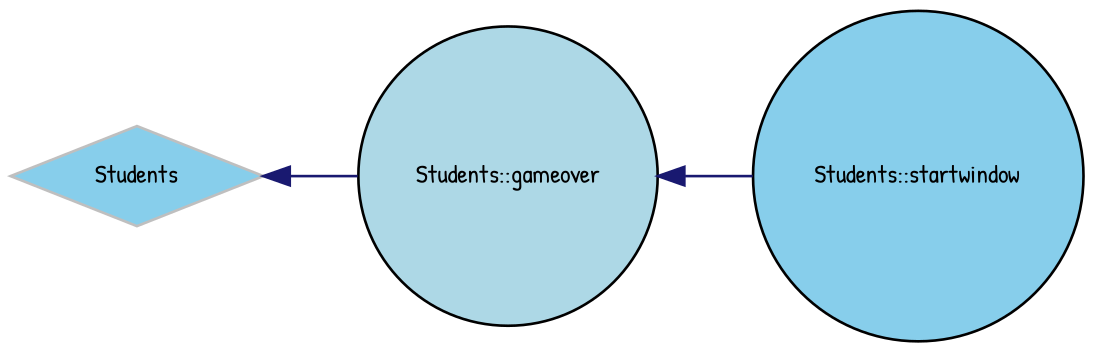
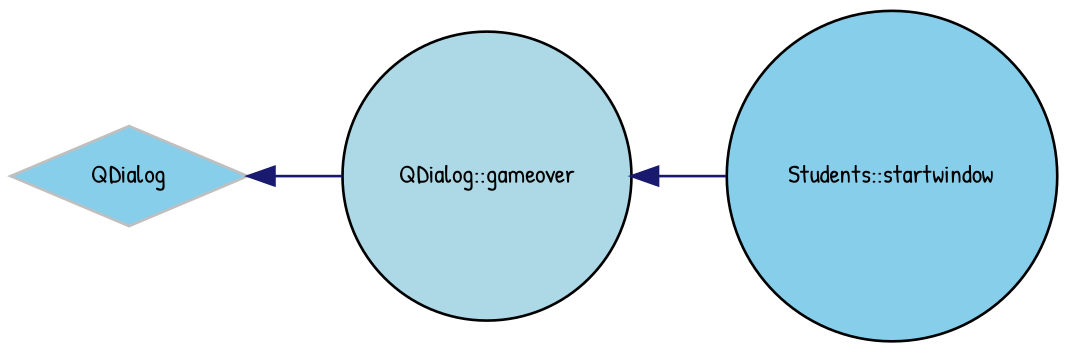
(137, 176) -> (129, 176)
(508, 176) -> (487, 176)
